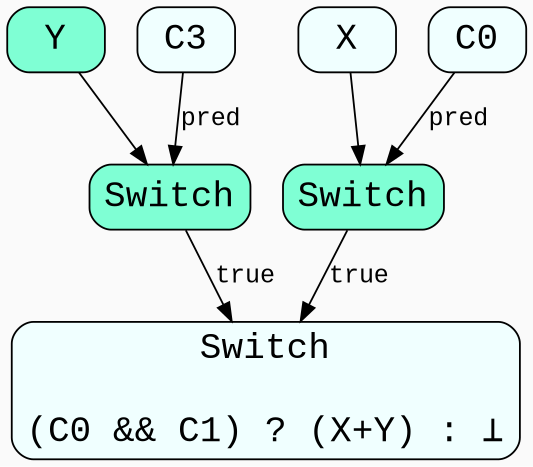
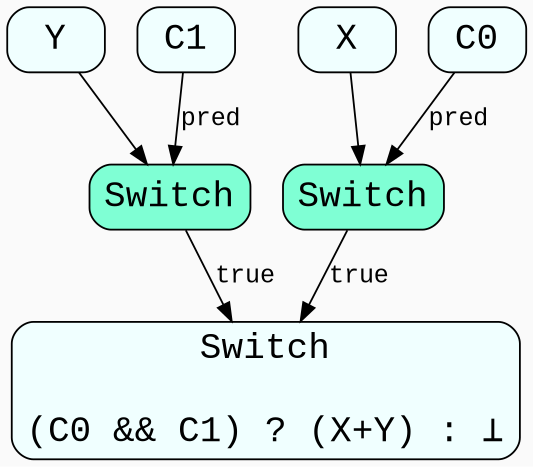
(56, 40) -> (56, 40)
(186, 40) -> (186, 40)
